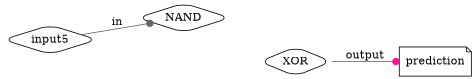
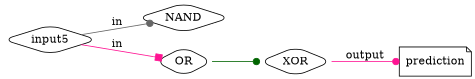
none -> (184, 62)
